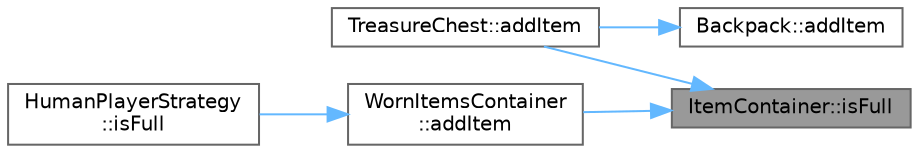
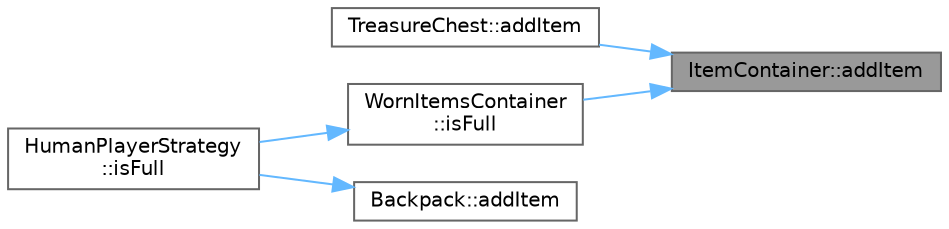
(629, 27) -> (296, 180)
(791, 108) -> (806, 72)
(465, 114) -> (465, 114)
